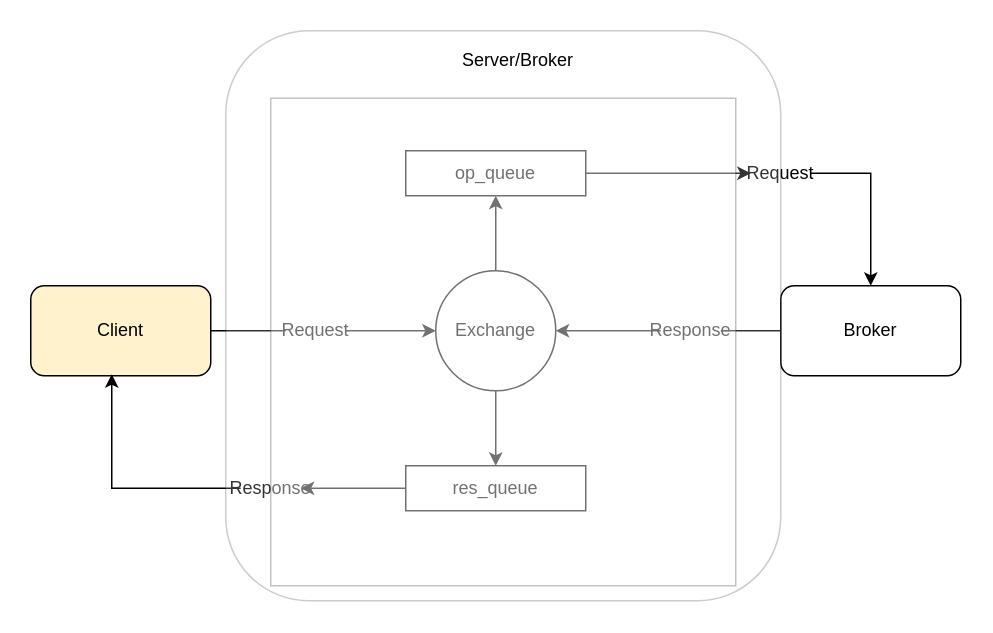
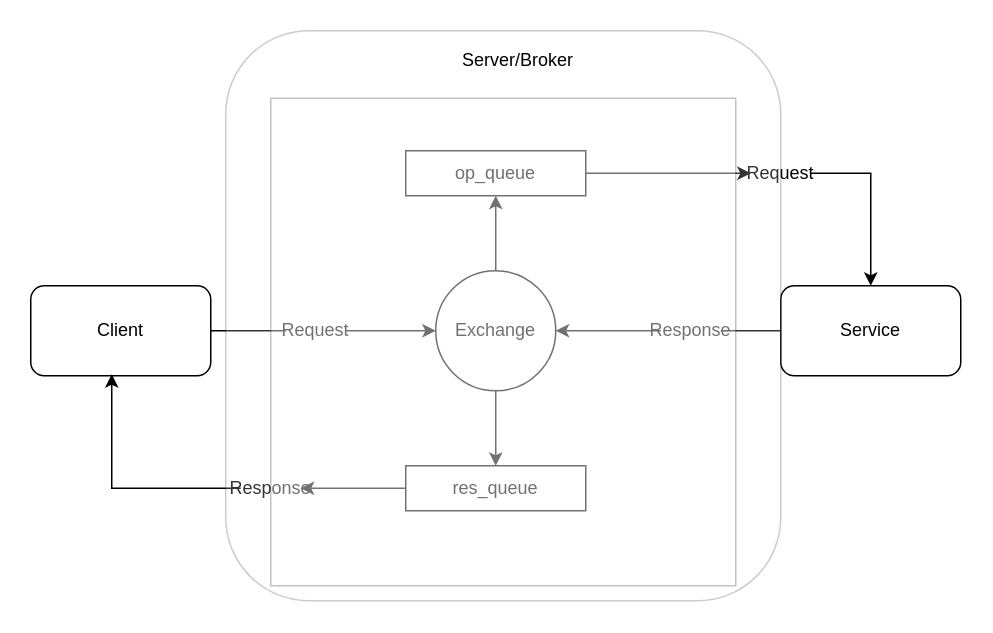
(121, 331) -> (121, 331)
(871, 331) -> (871, 331)
